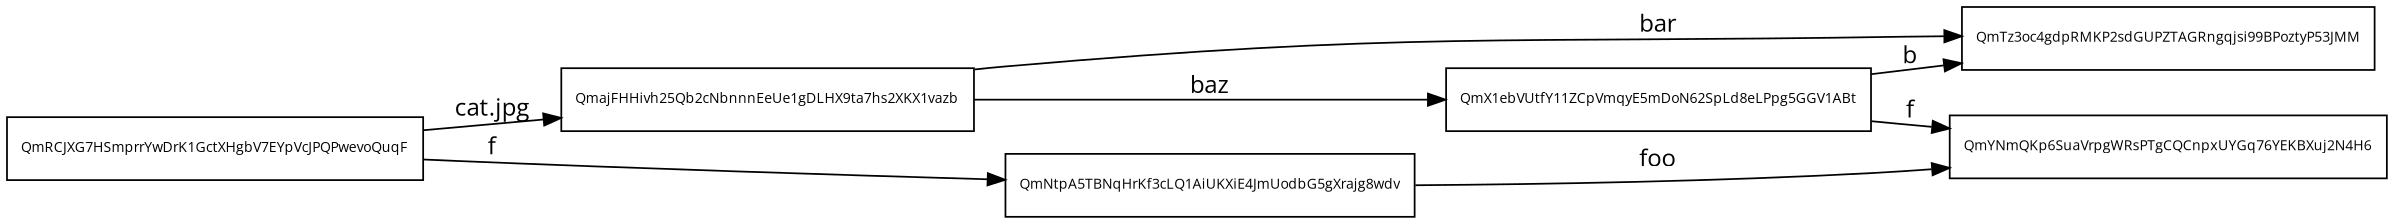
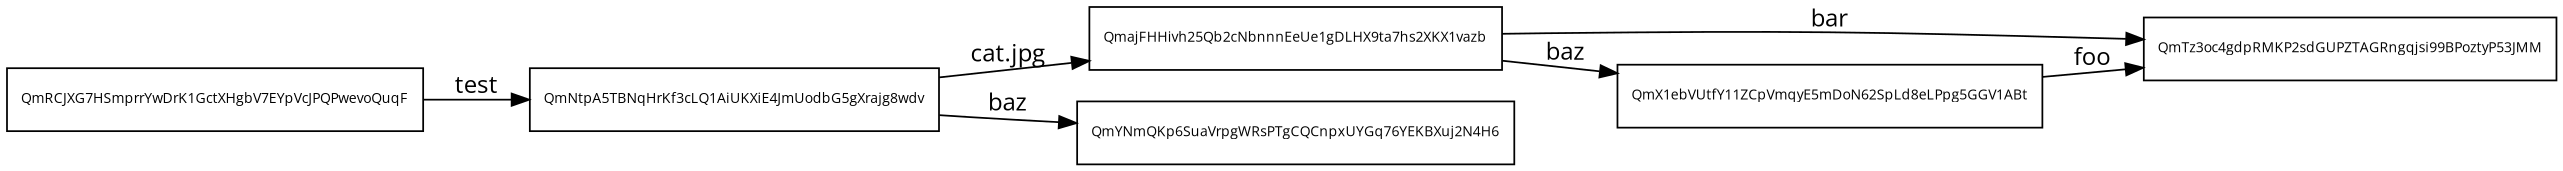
(1910, 57) -> (2093, 59)
(1902, 124) -> none
(484, 125) -> (1005, 70)
(492, 148) -> (476, 87)
(1659, 160) -> (1008, 104)
